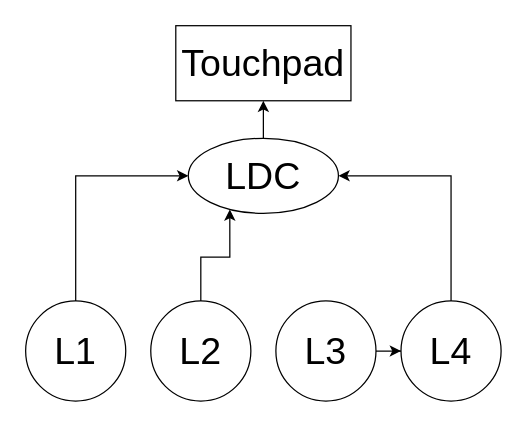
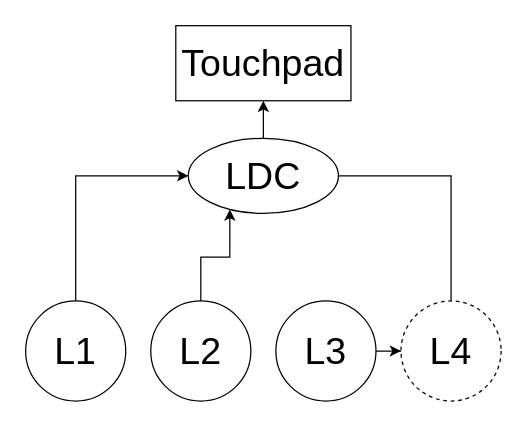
(348, 176) -> (344, 176)
(451, 351) -> (451, 351)
